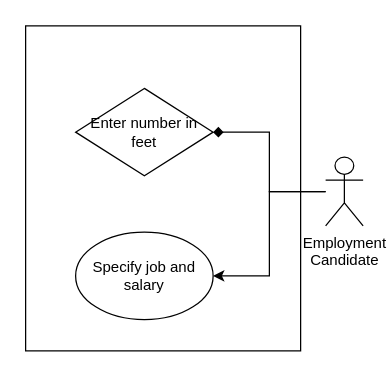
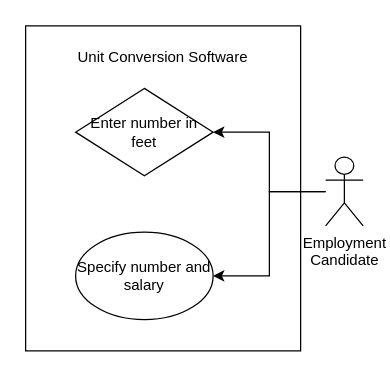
none -> (163, 57)
(224, 132) -> (223, 132)
(144, 276) -> (144, 276)
